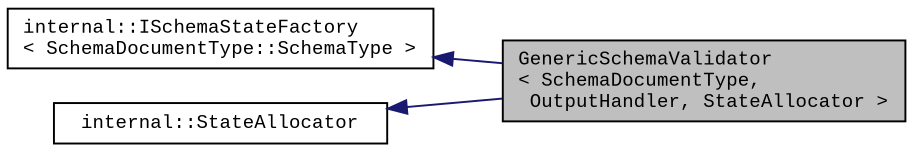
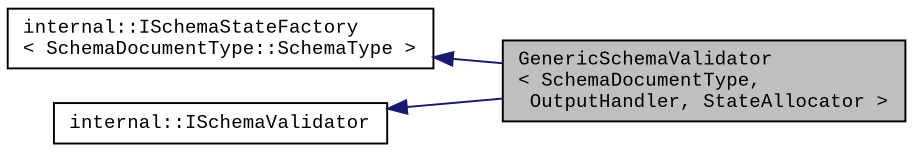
(221, 123) -> (221, 123)
